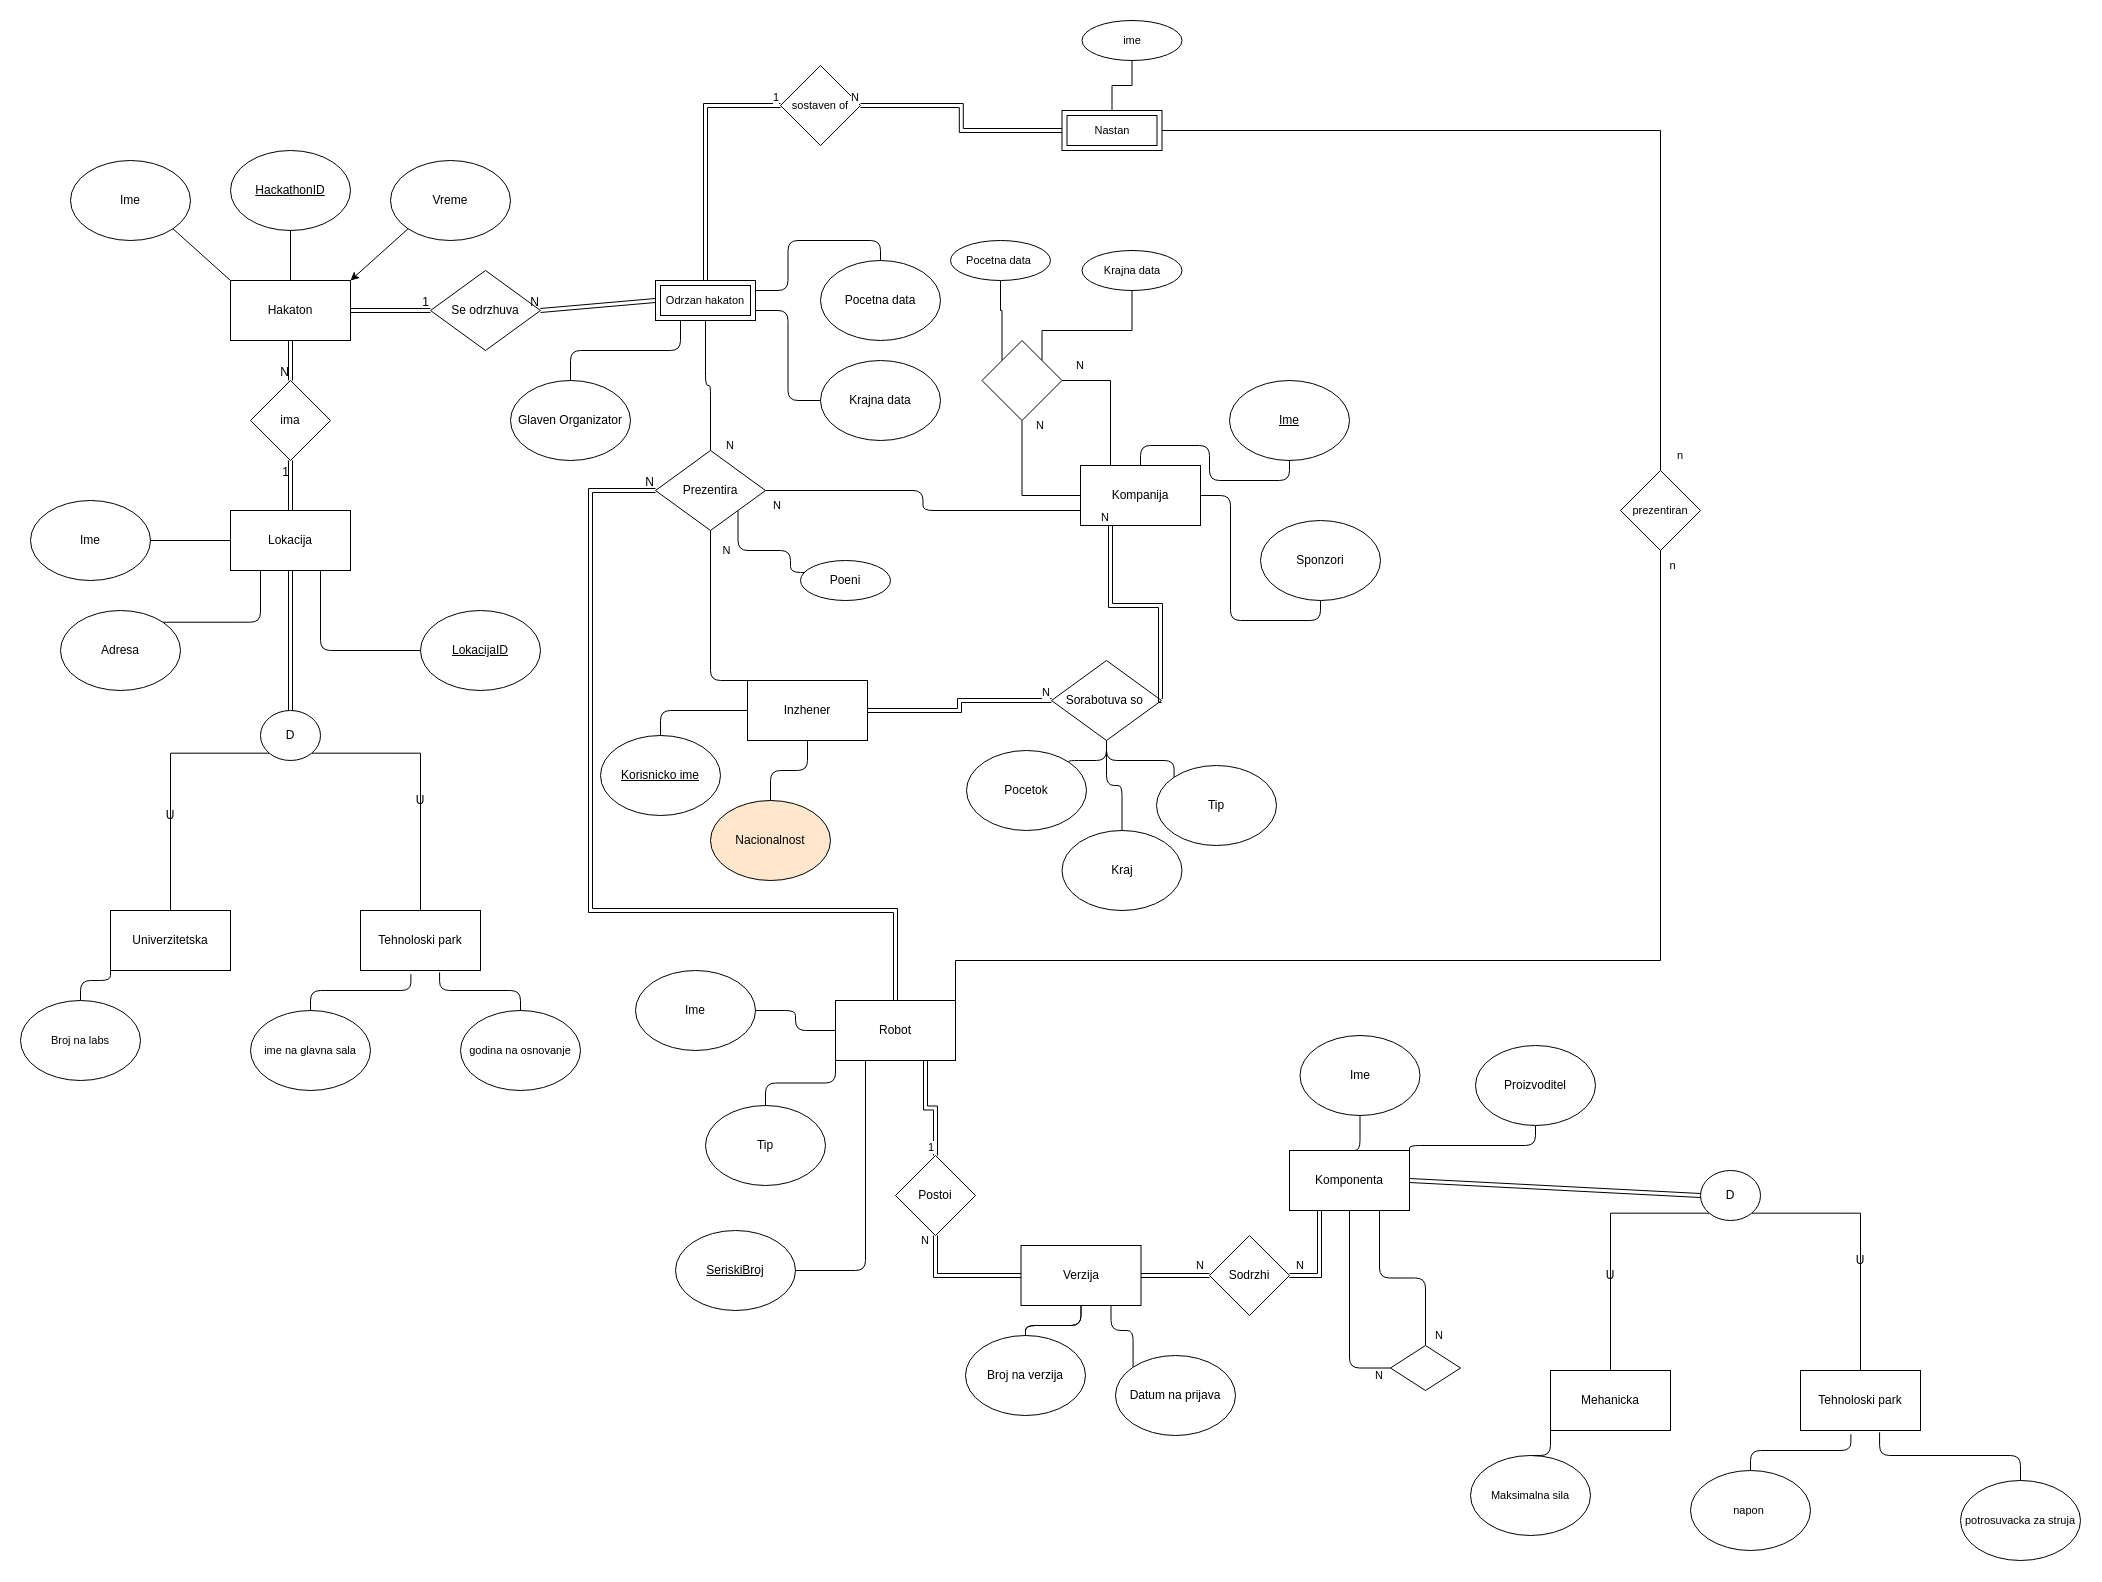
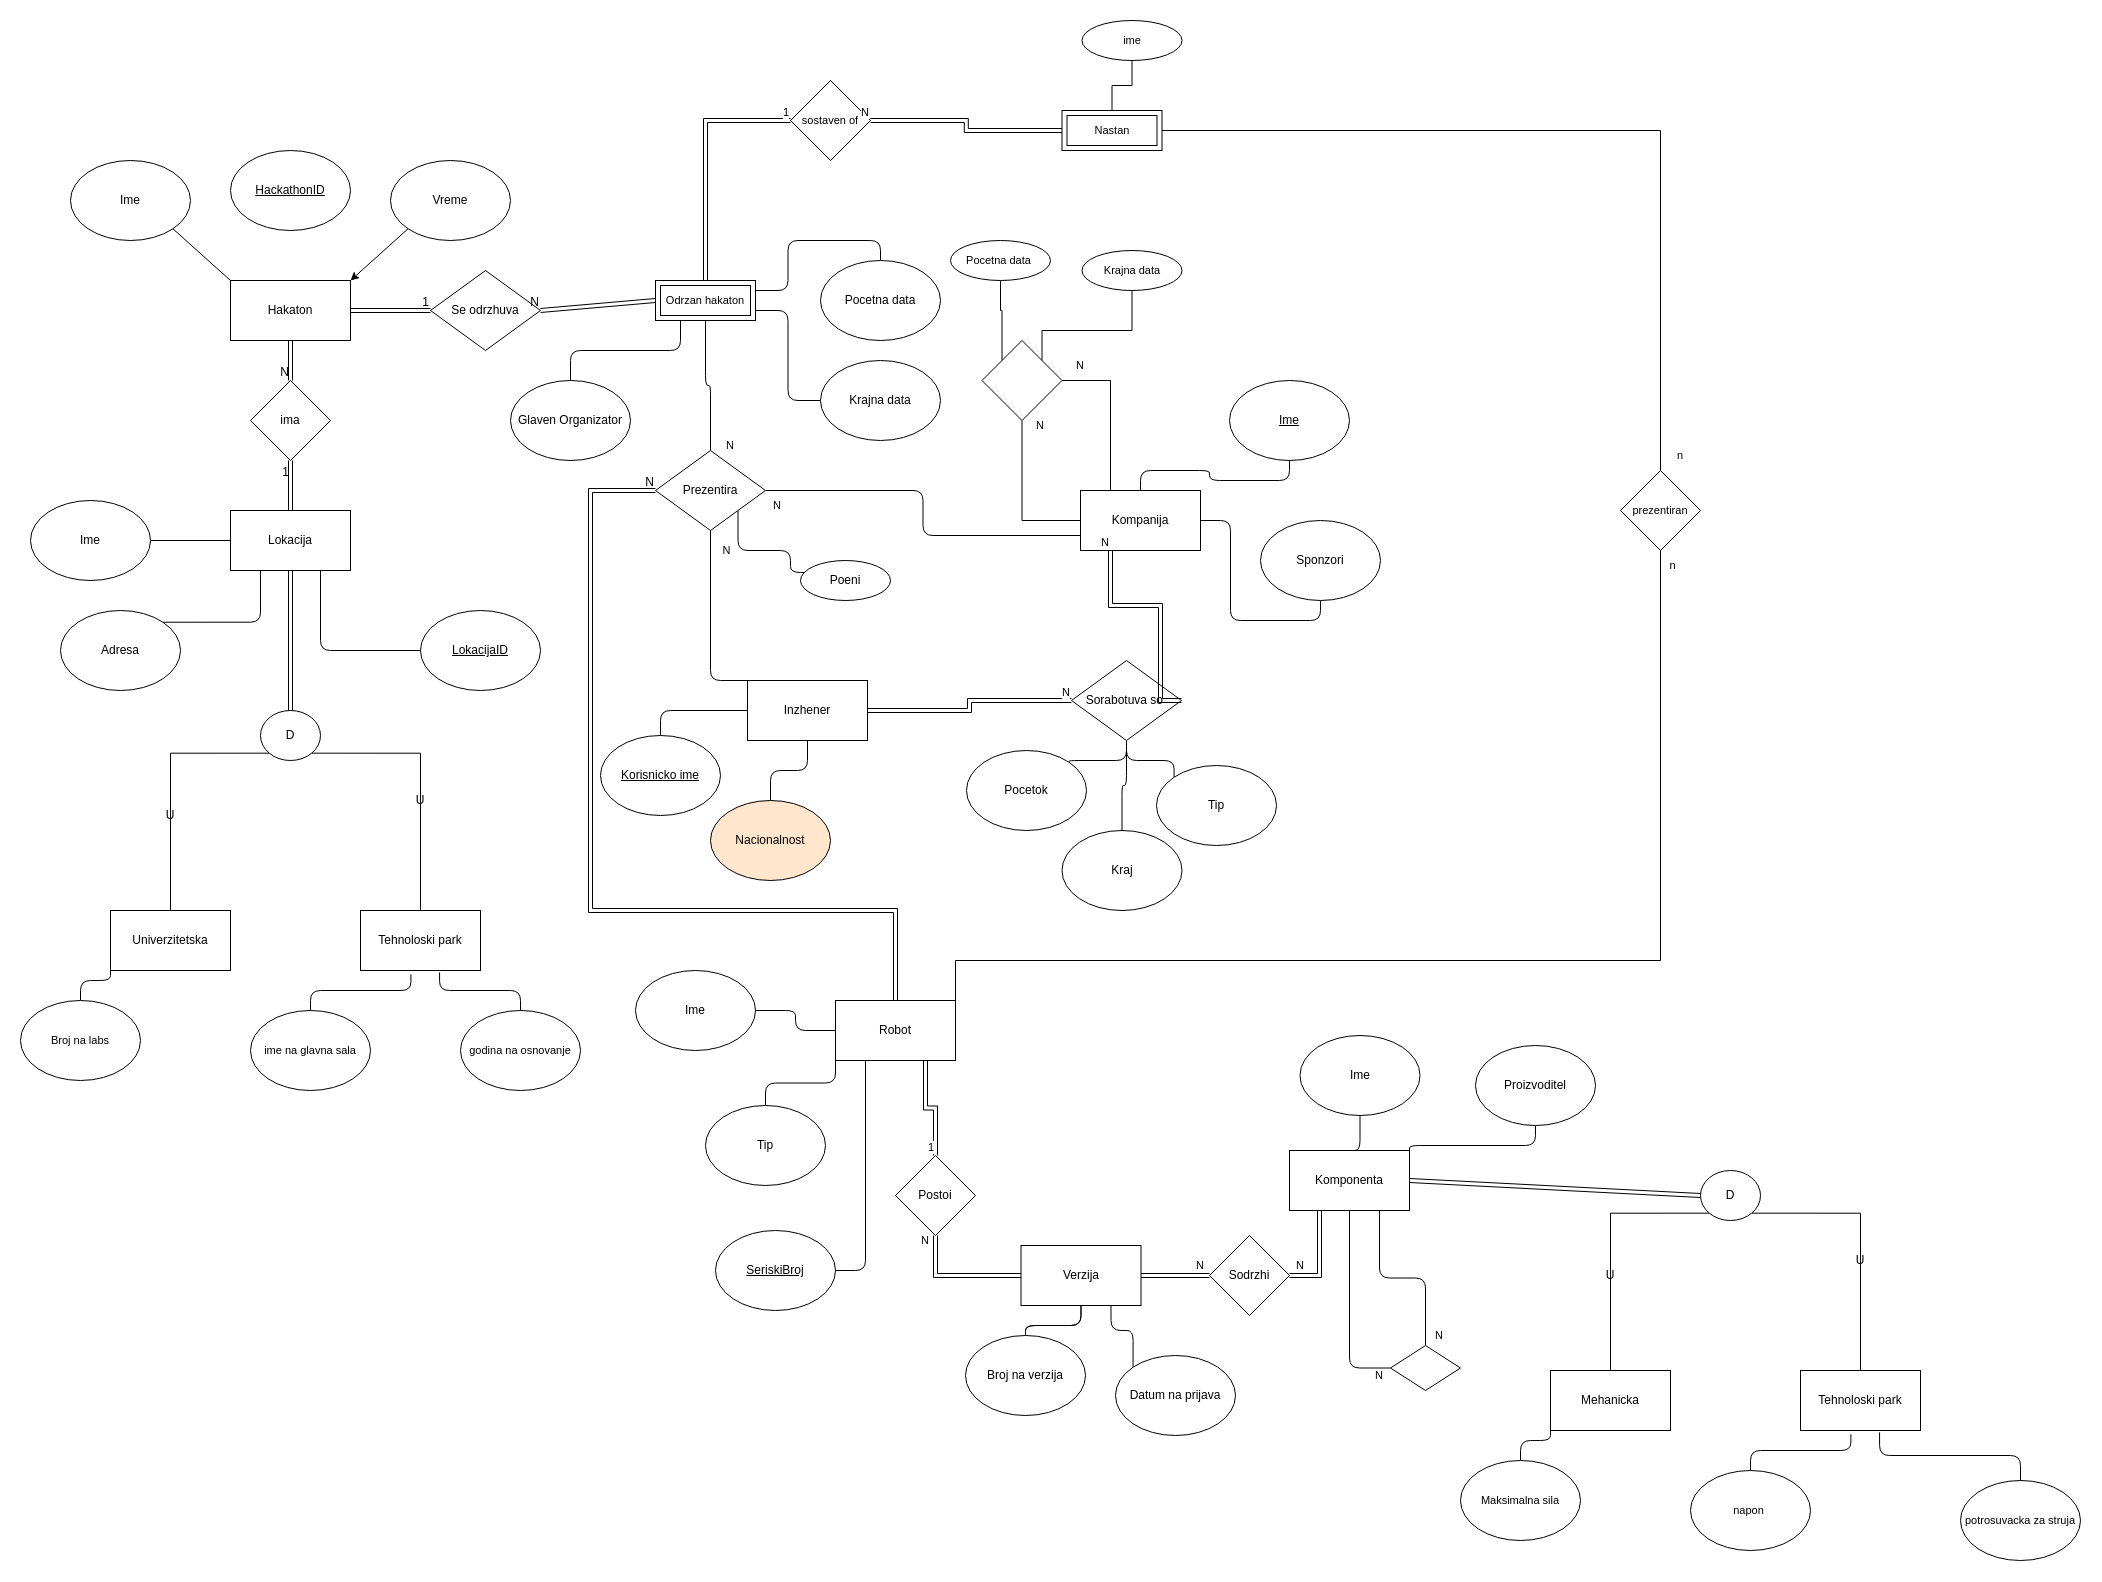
(821, 106) -> (831, 121)
(291, 256) -> none
(1141, 496) -> (1141, 521)
(1107, 701) -> (1127, 701)
(736, 1271) -> (776, 1271)
(1531, 1496) -> (1521, 1501)
